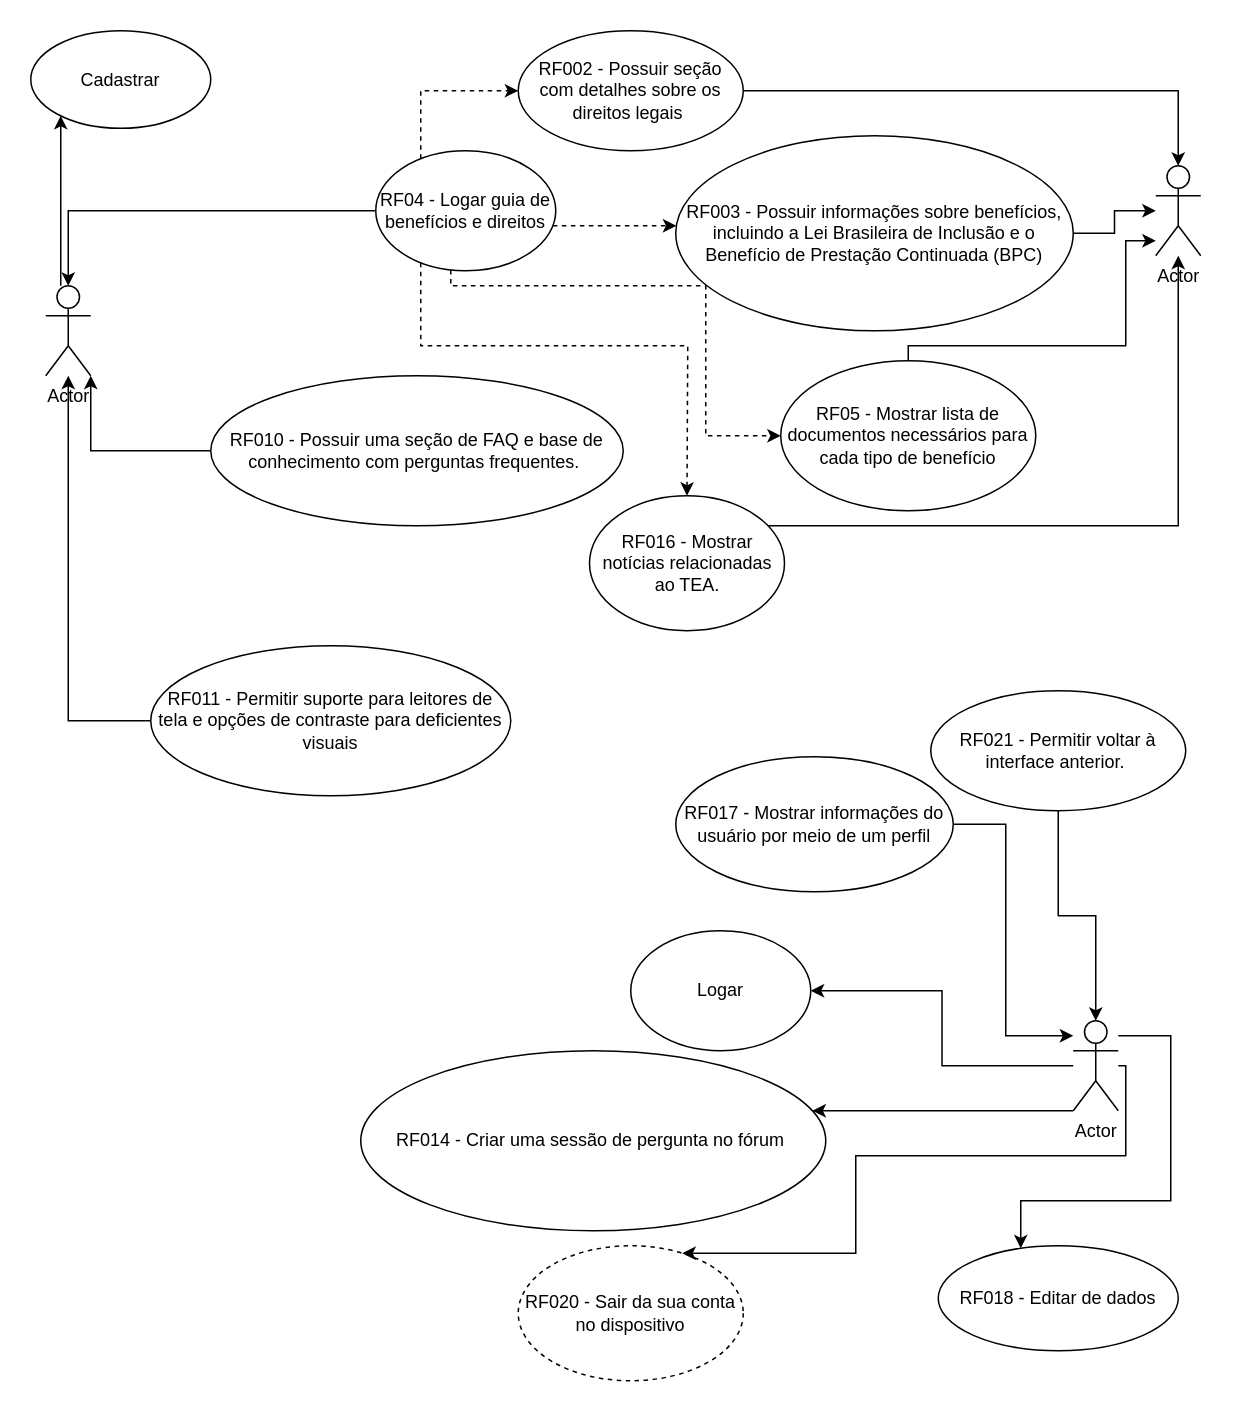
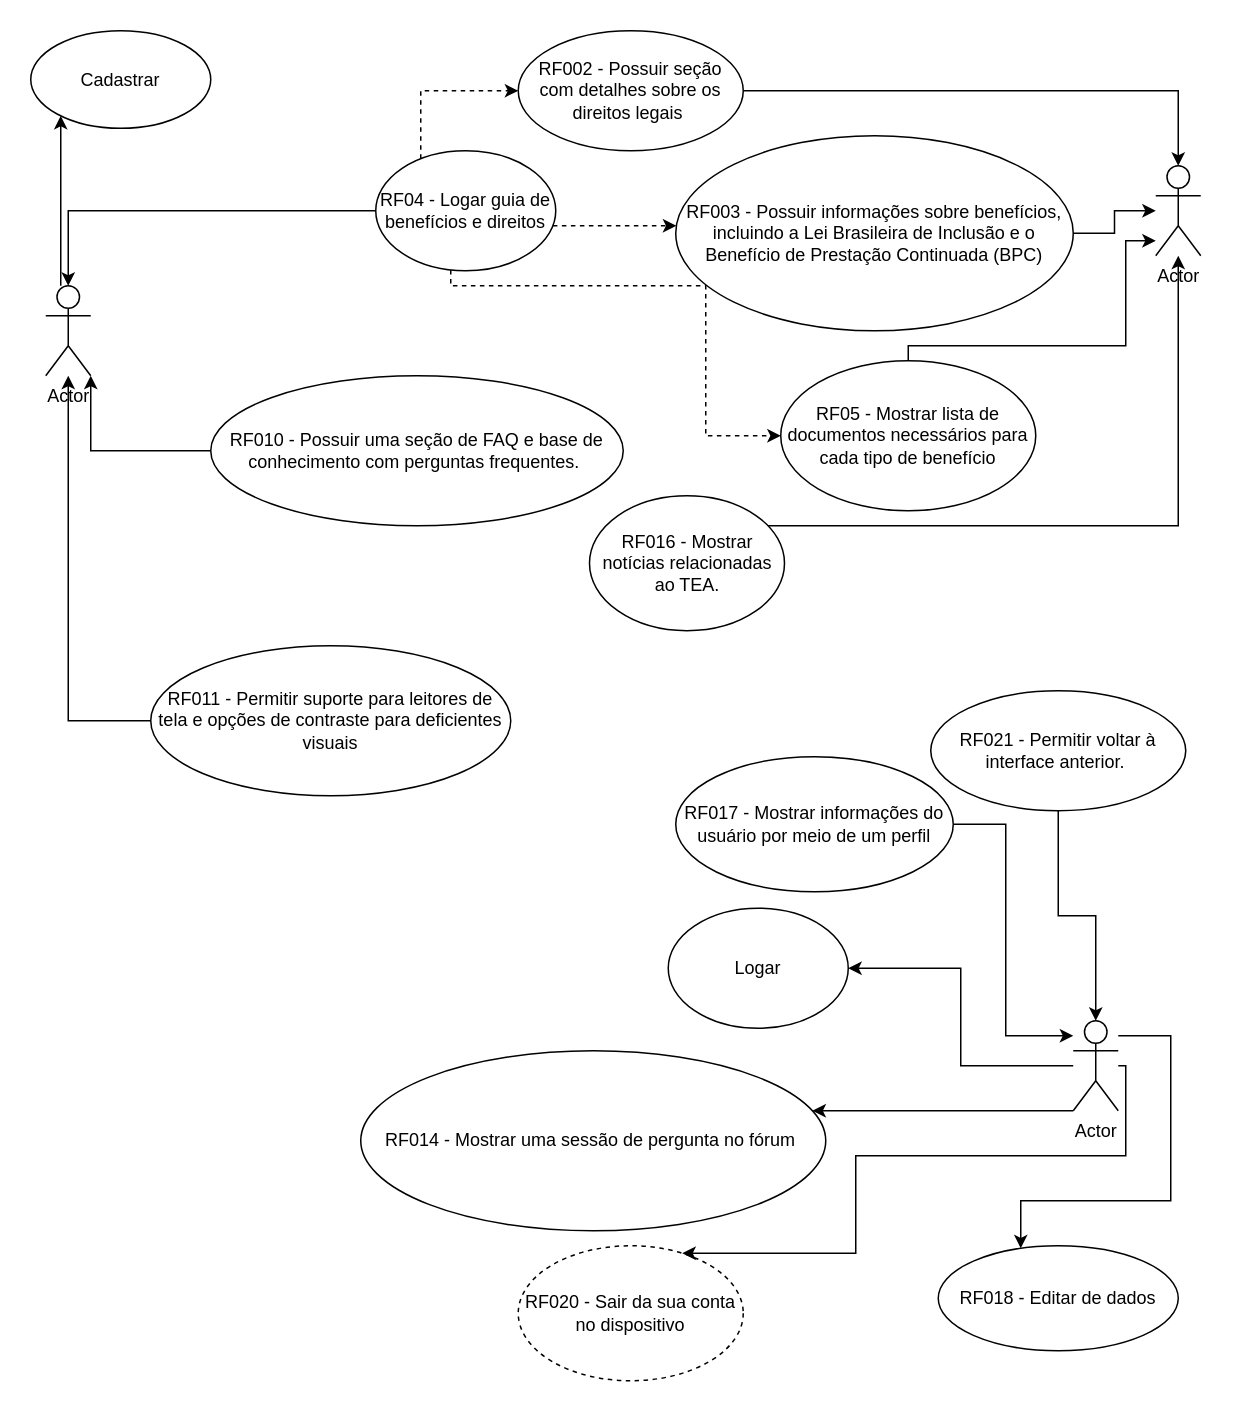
(583, 346) -> none
(721, 991) -> (758, 968)
(593, 1141) -> (593, 1141)
